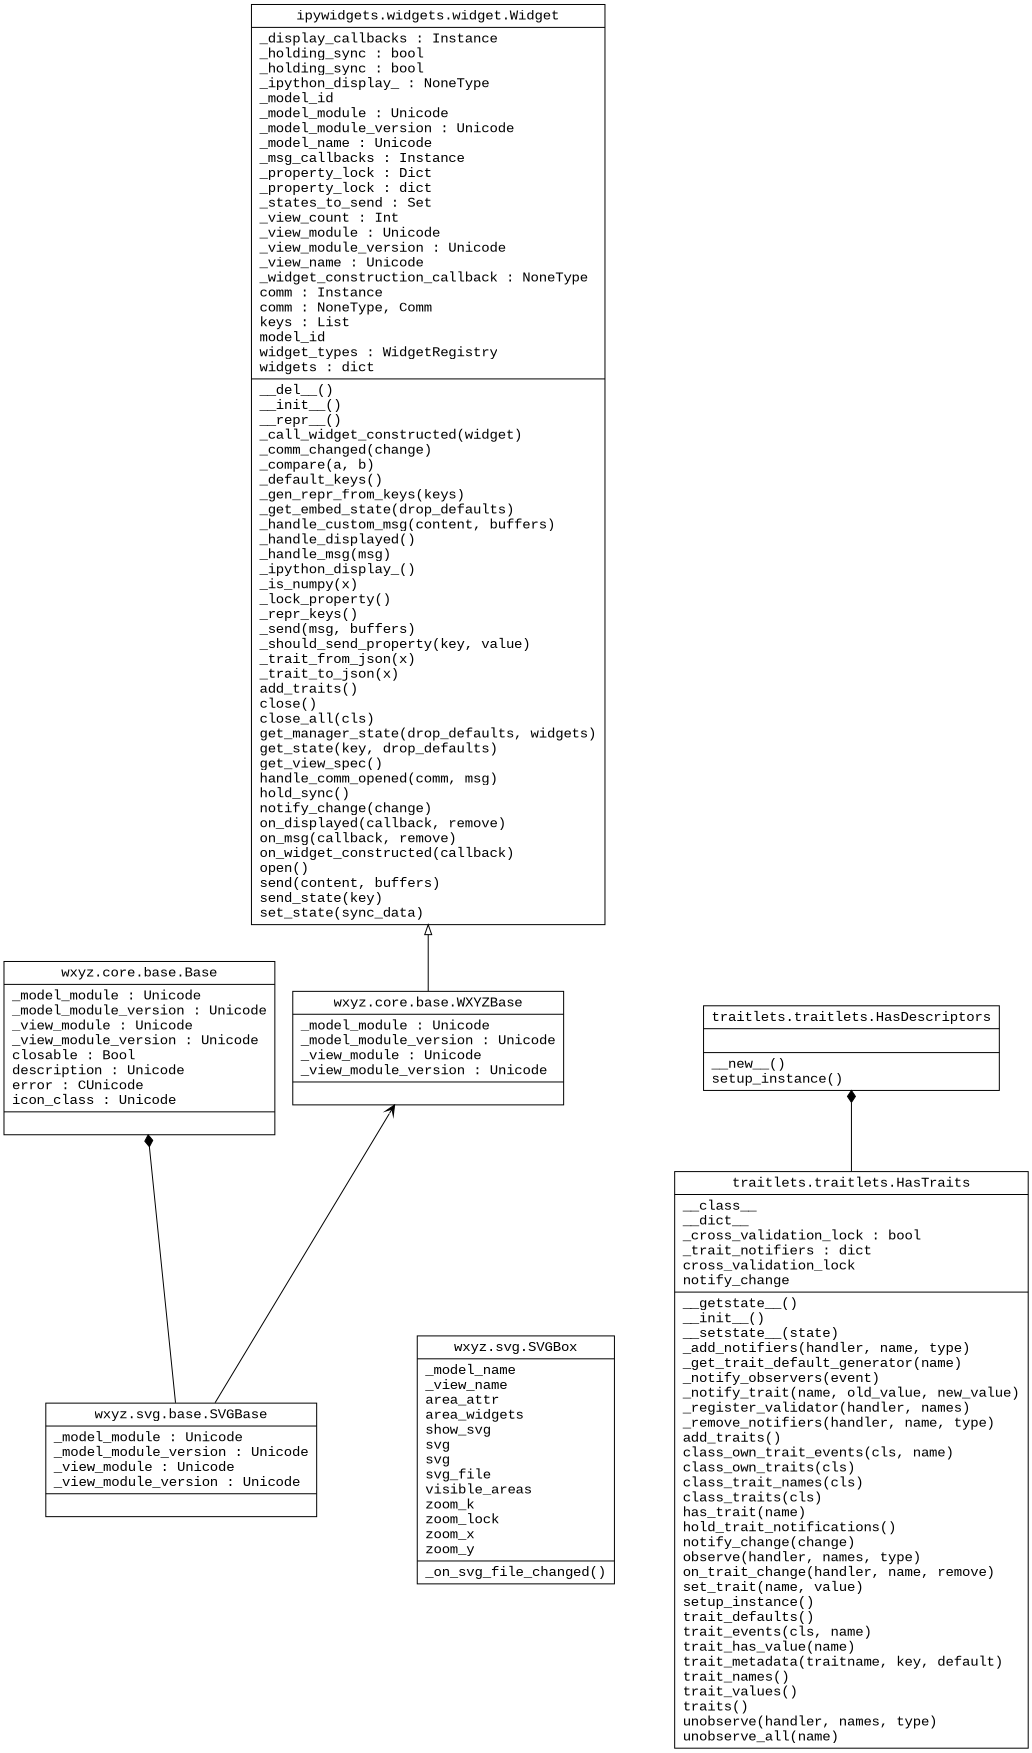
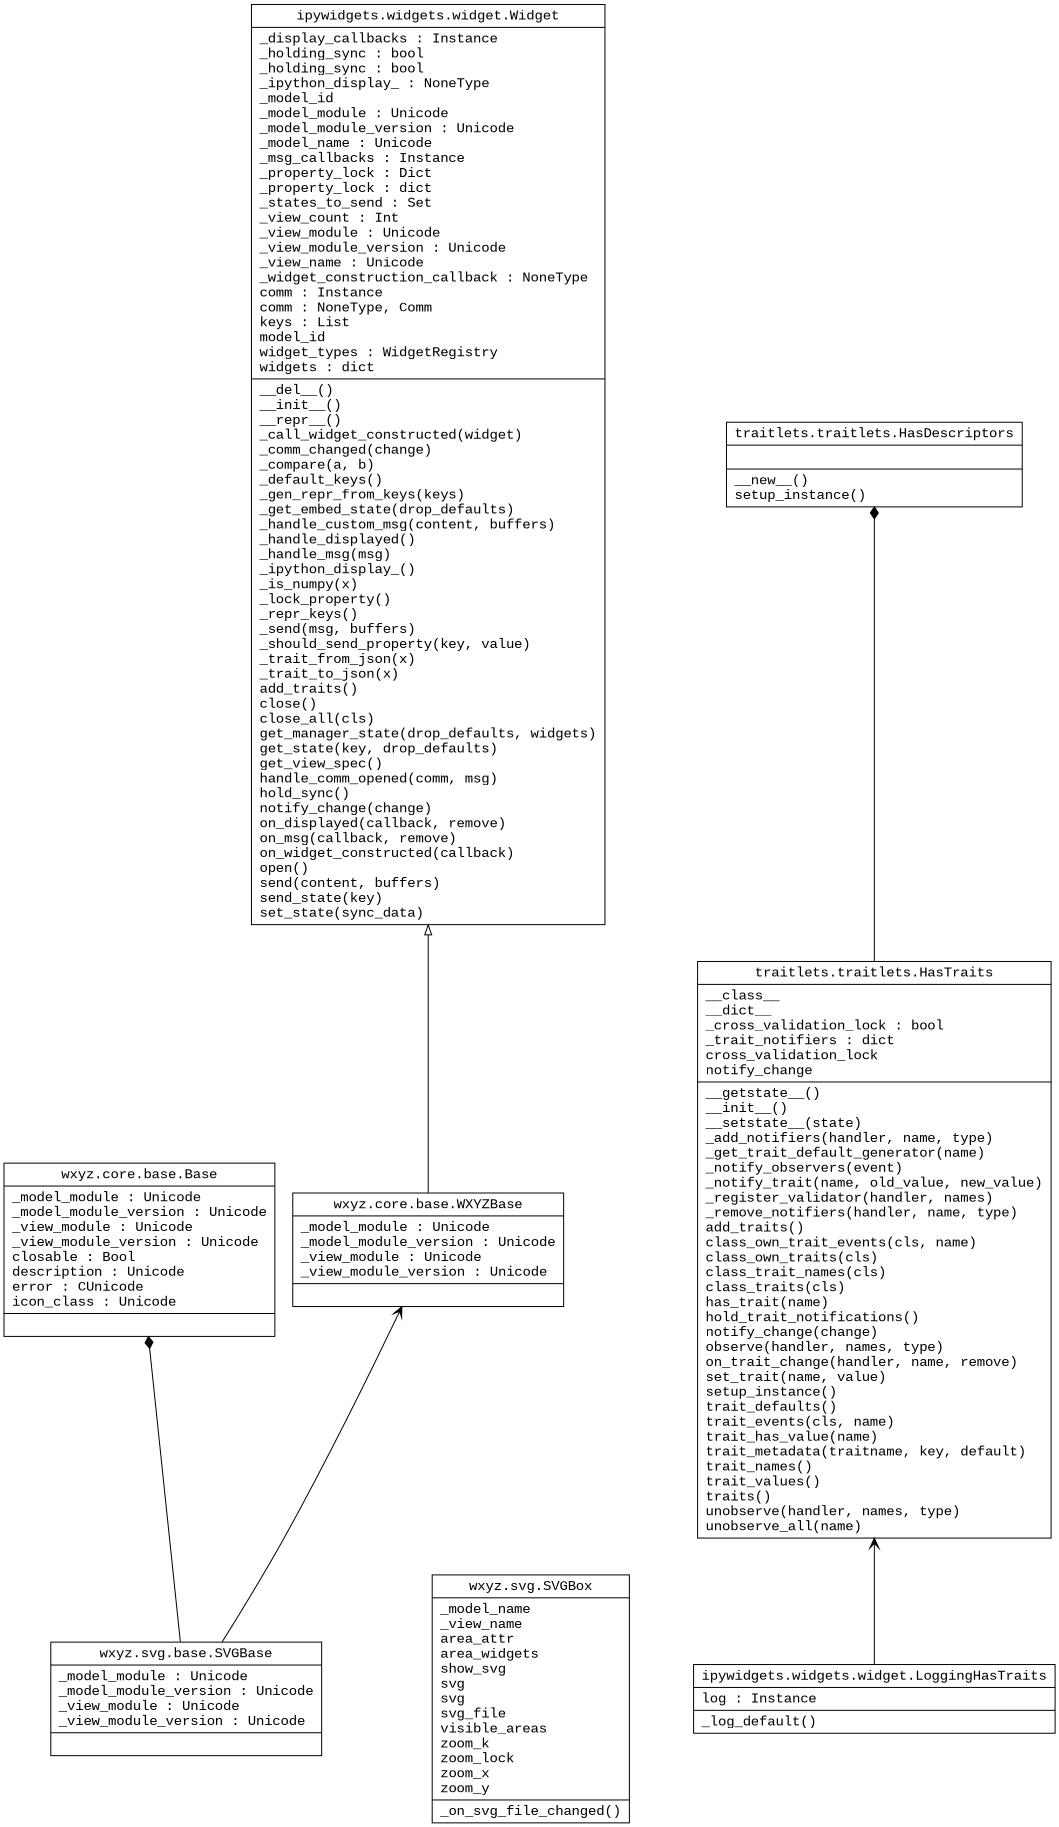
none -> (874, 1699)
